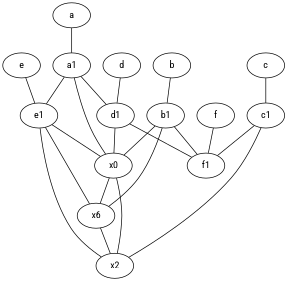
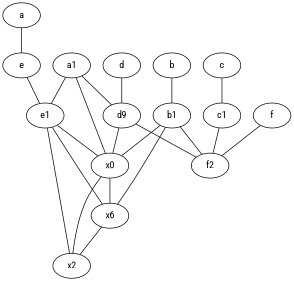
(72, 40) -> (22, 40)
(116, 116) -> (122, 116)
(206, 166) -> (210, 166)
(206, 203) -> none
